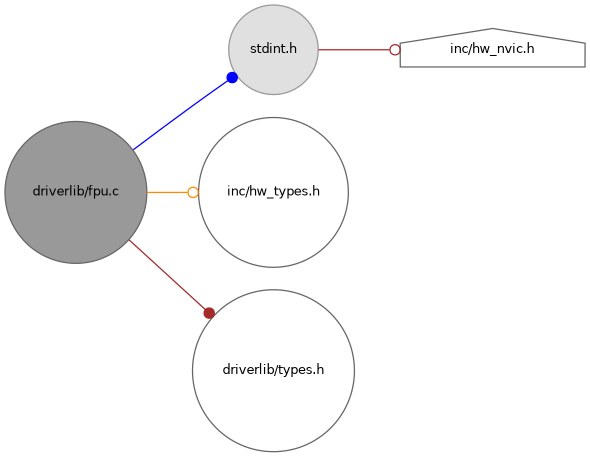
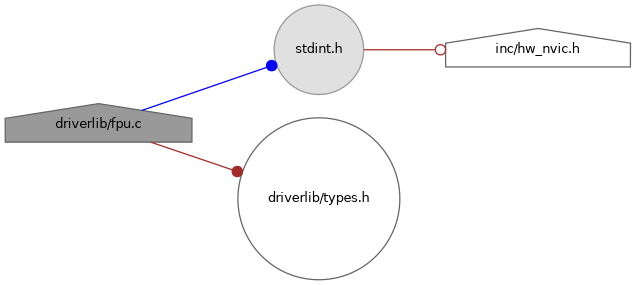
(76, 192) -> (99, 125)
(273, 192) -> none
